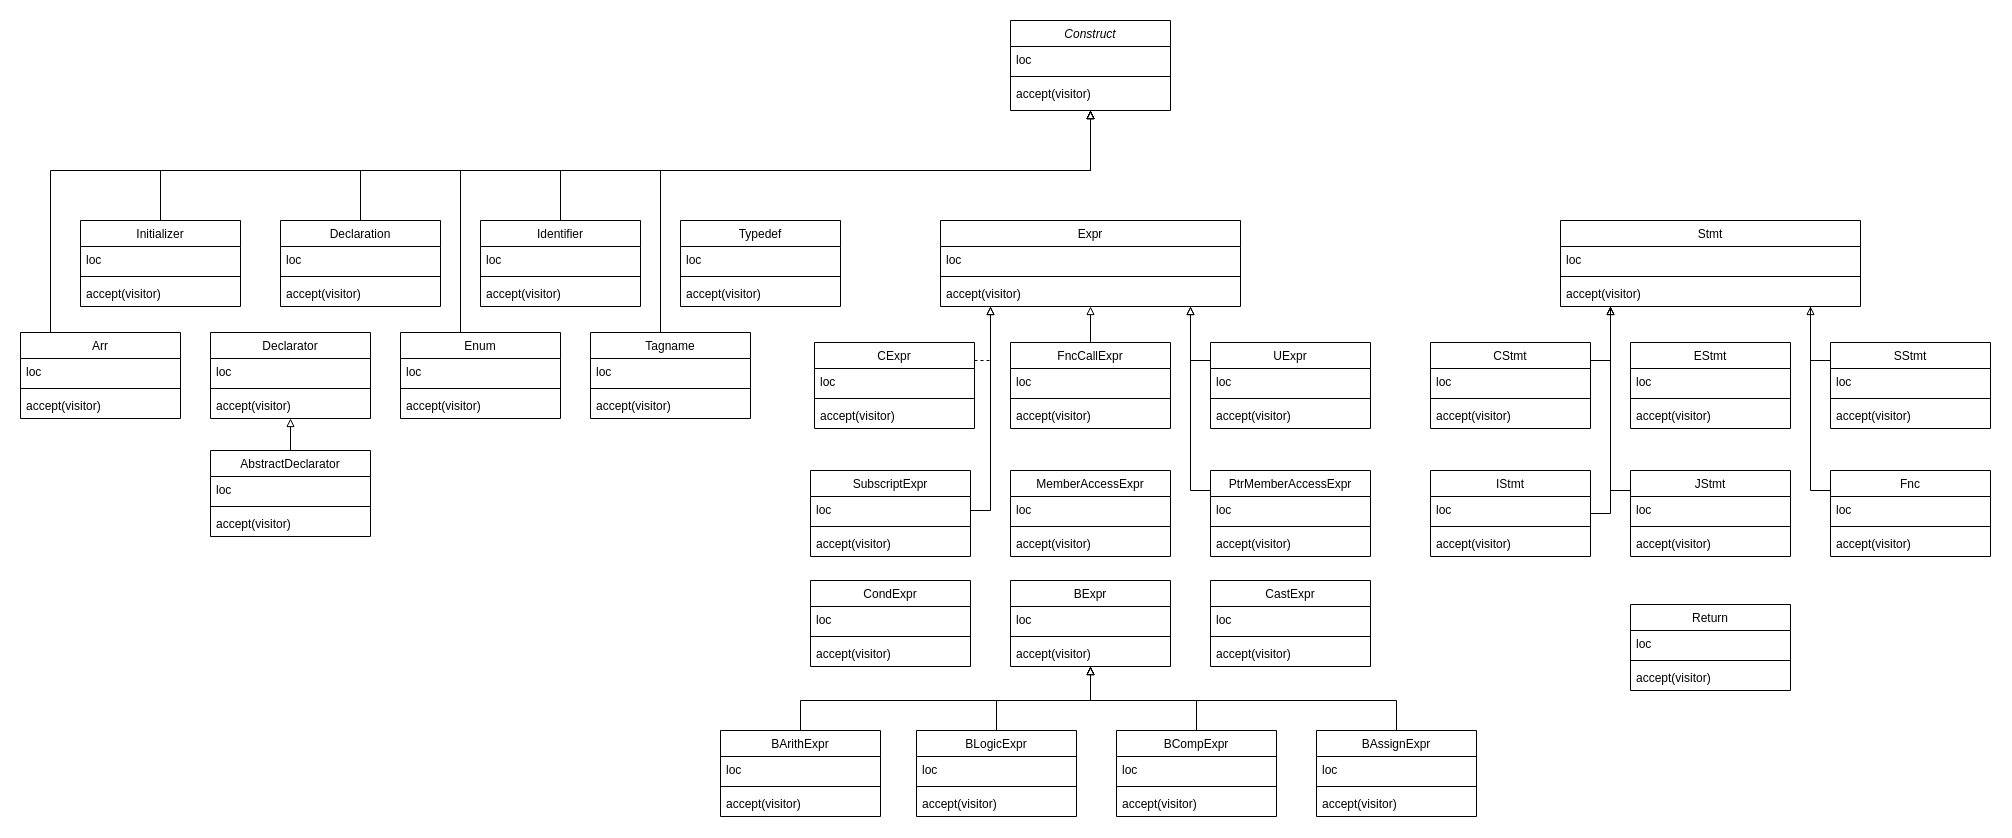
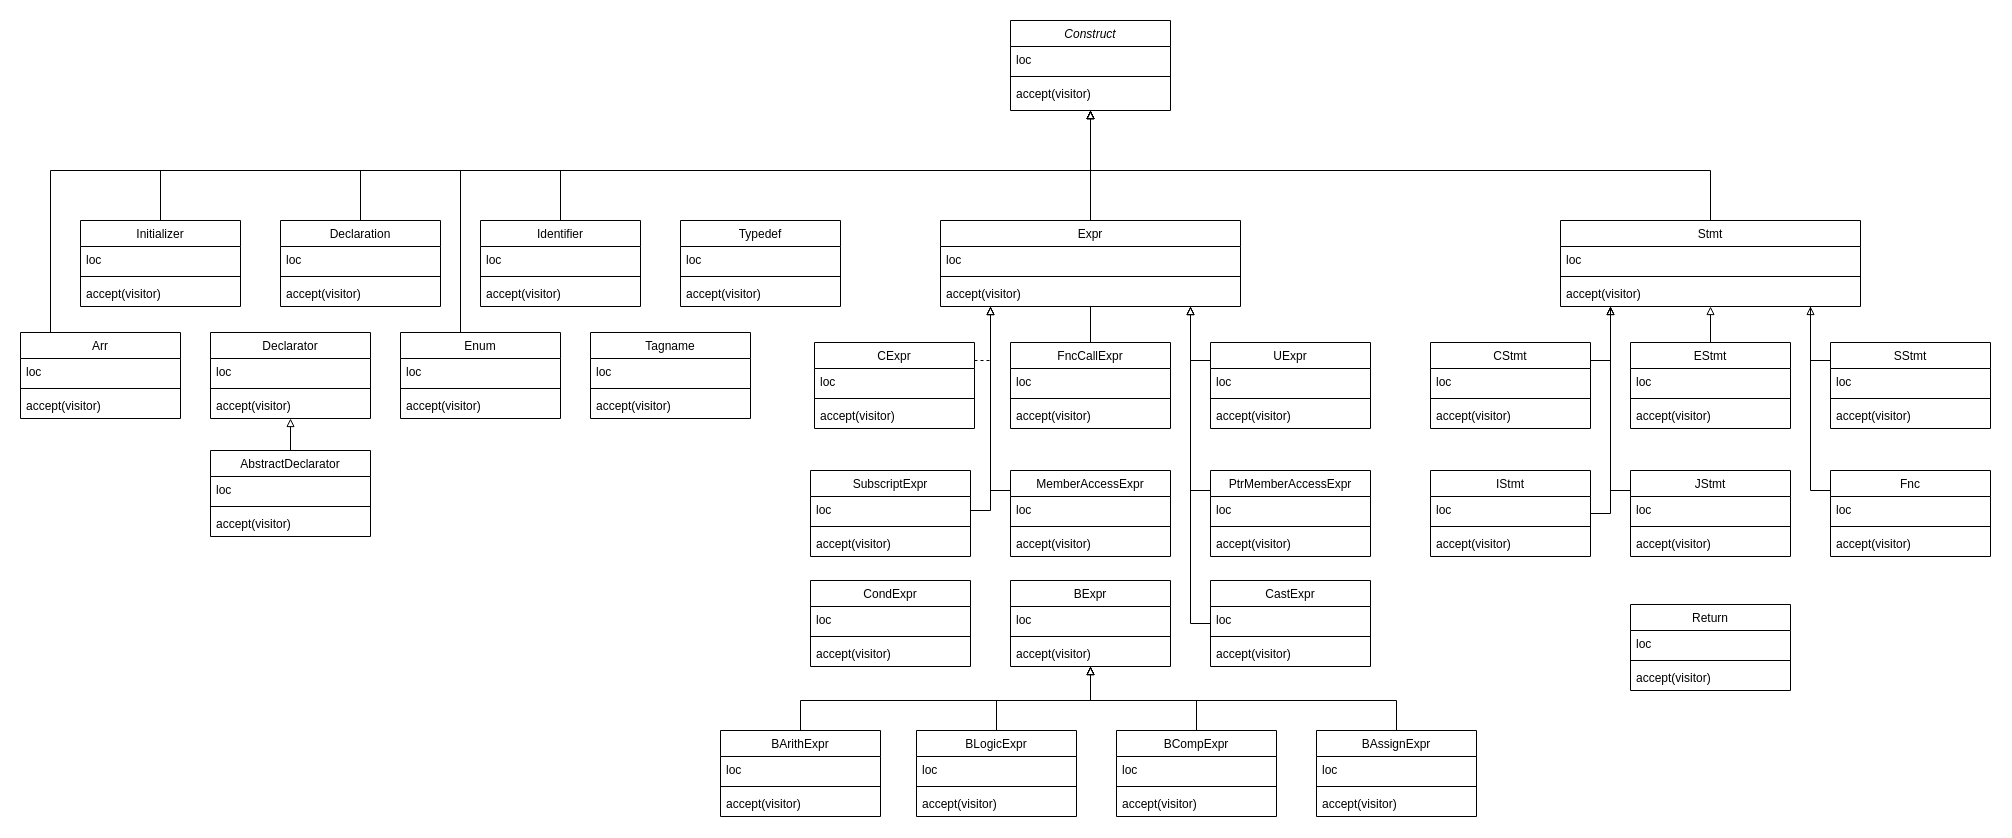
none -> (1427, 171)
none -> (1091, 197)
(661, 253) -> none
(1091, 316) -> (1091, 313)
none -> (1711, 326)
none -> (1002, 491)
none -> (1191, 567)
